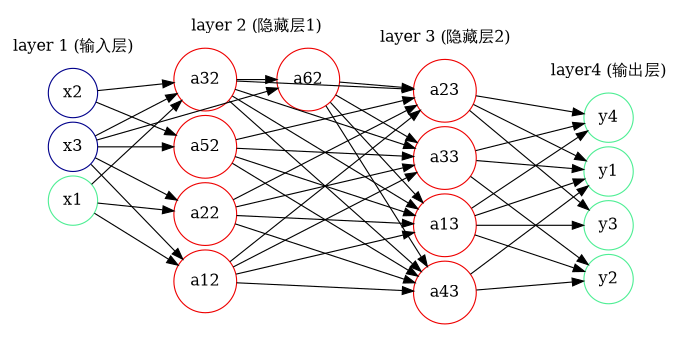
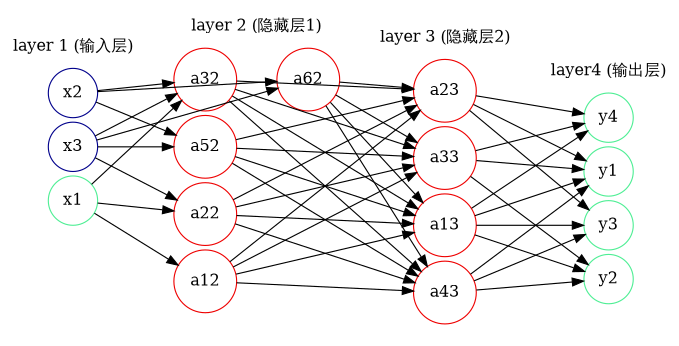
(251, 80) -> (182, 87)
(125, 199) -> none
none -> (512, 265)
